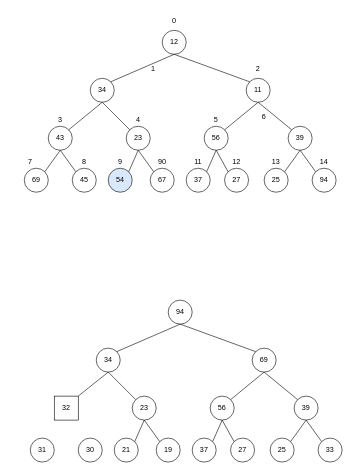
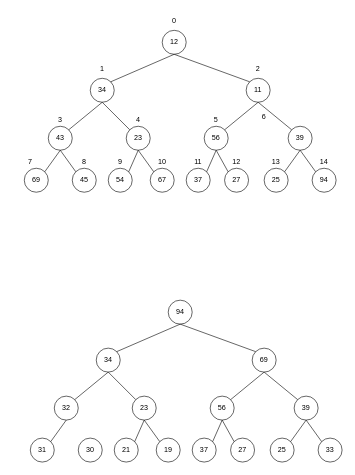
(153, 69) -> (102, 69)
(162, 162) -> (162, 162)
(120, 180) -> (120, 180)
(66, 408) -> (66, 408)
none -> (59, 431)
